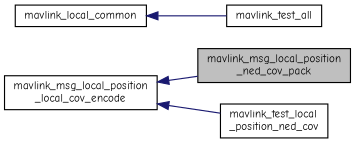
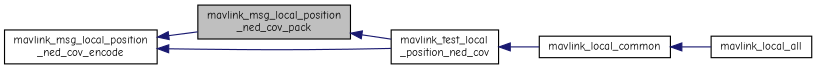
(274, 16) -> (761, 47)
none -> (377, 37)
none -> (525, 47)
(81, 93) -> (81, 47)
